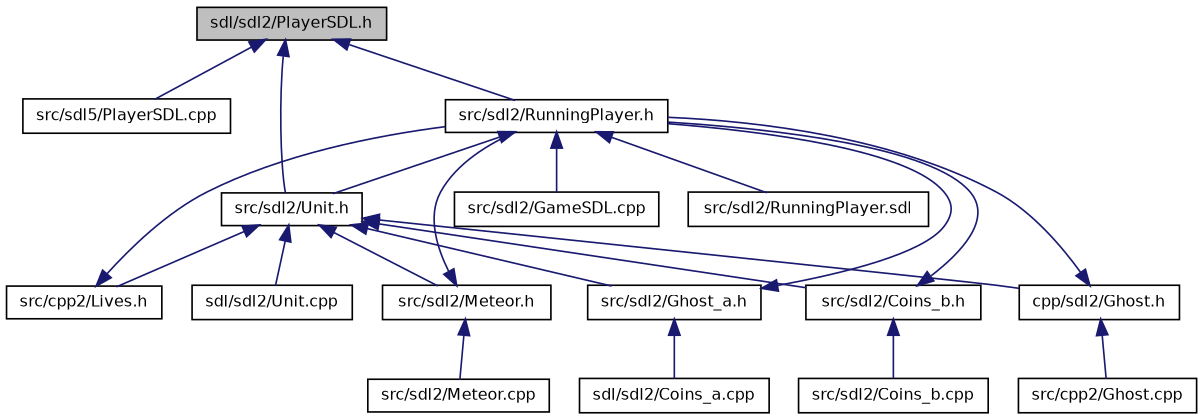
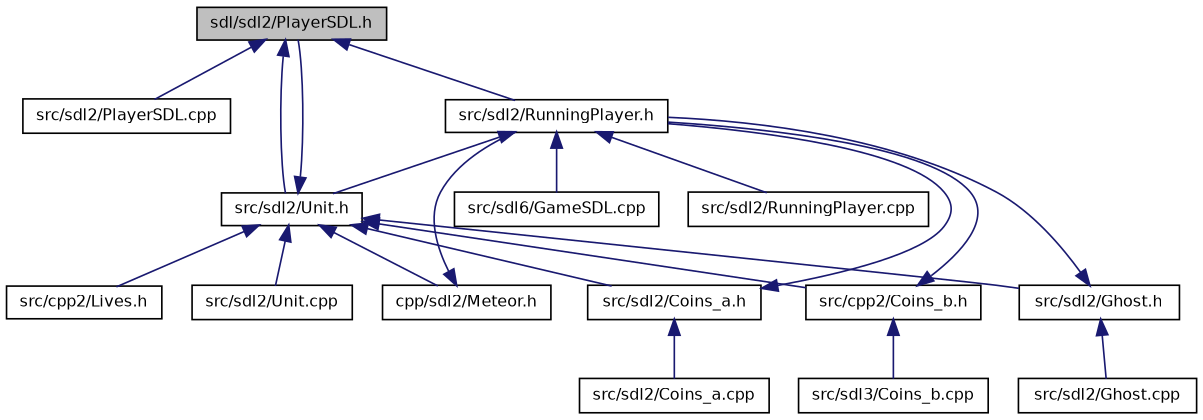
none -> (303, 108)
(127, 116) -> (127, 116)
(262, 169) -> none
(557, 209) -> (557, 209)
(808, 209) -> (808, 209)
(272, 302) -> (272, 302)
(467, 302) -> (467, 302)
(674, 302) -> (674, 302)
(893, 302) -> (893, 302)
(1099, 302) -> (1099, 302)
(459, 396) -> none
(674, 396) -> (674, 396)
(893, 396) -> (893, 396)
(1108, 396) -> (1108, 396)
